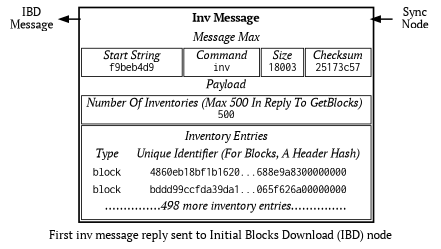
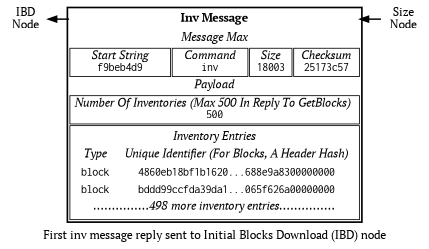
(32, 19) -> (26, 19)
(415, 19) -> (403, 19)
